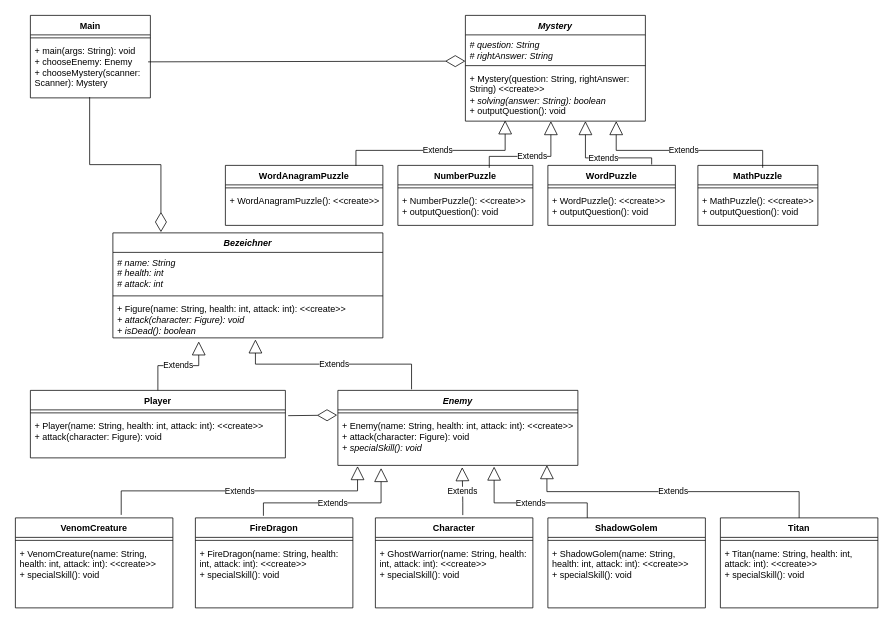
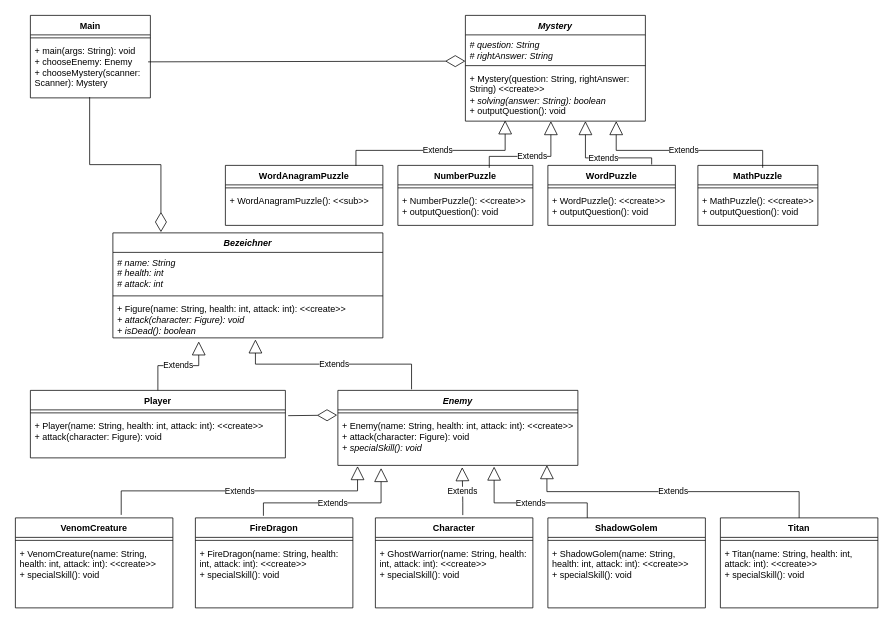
(305, 207) -> (301, 202)
